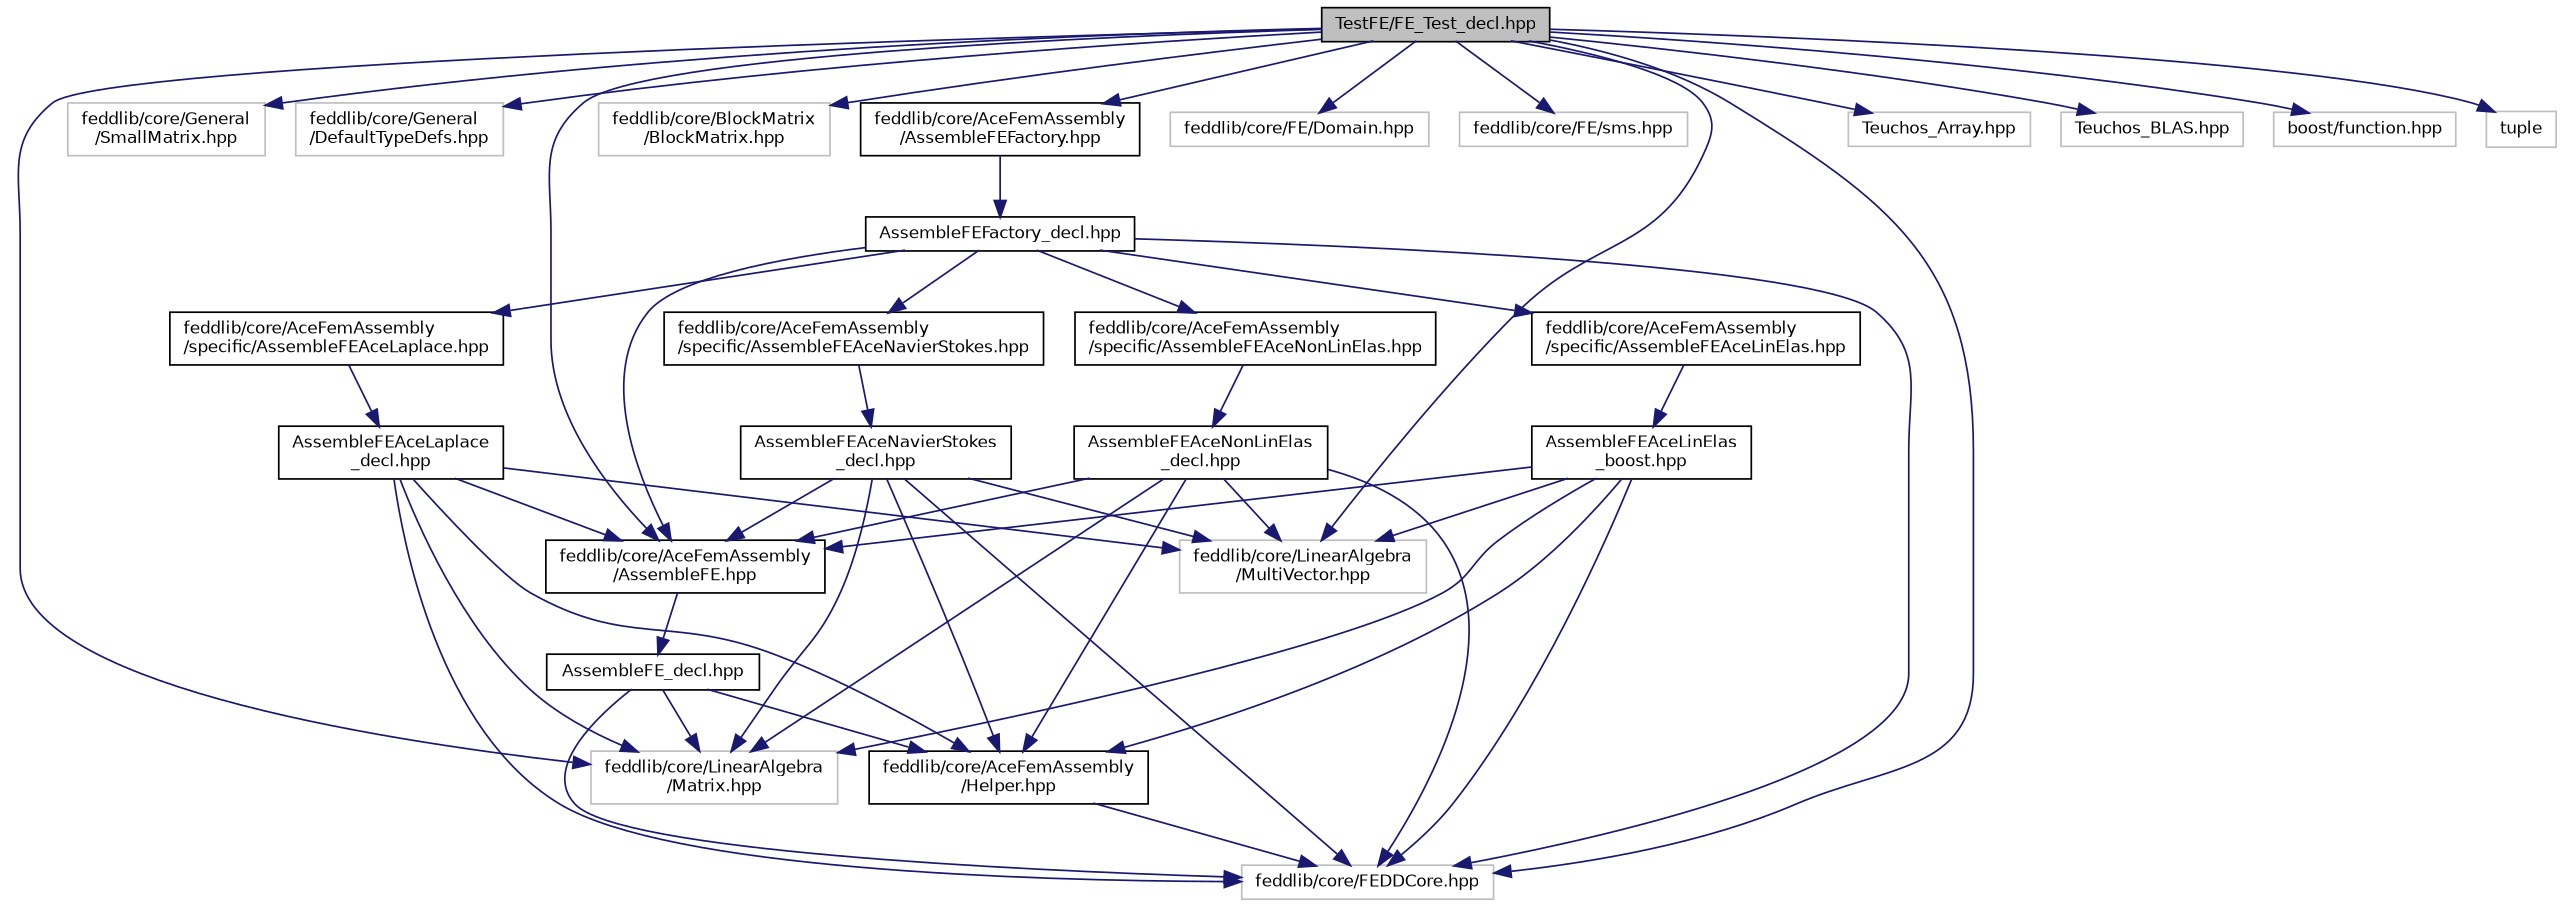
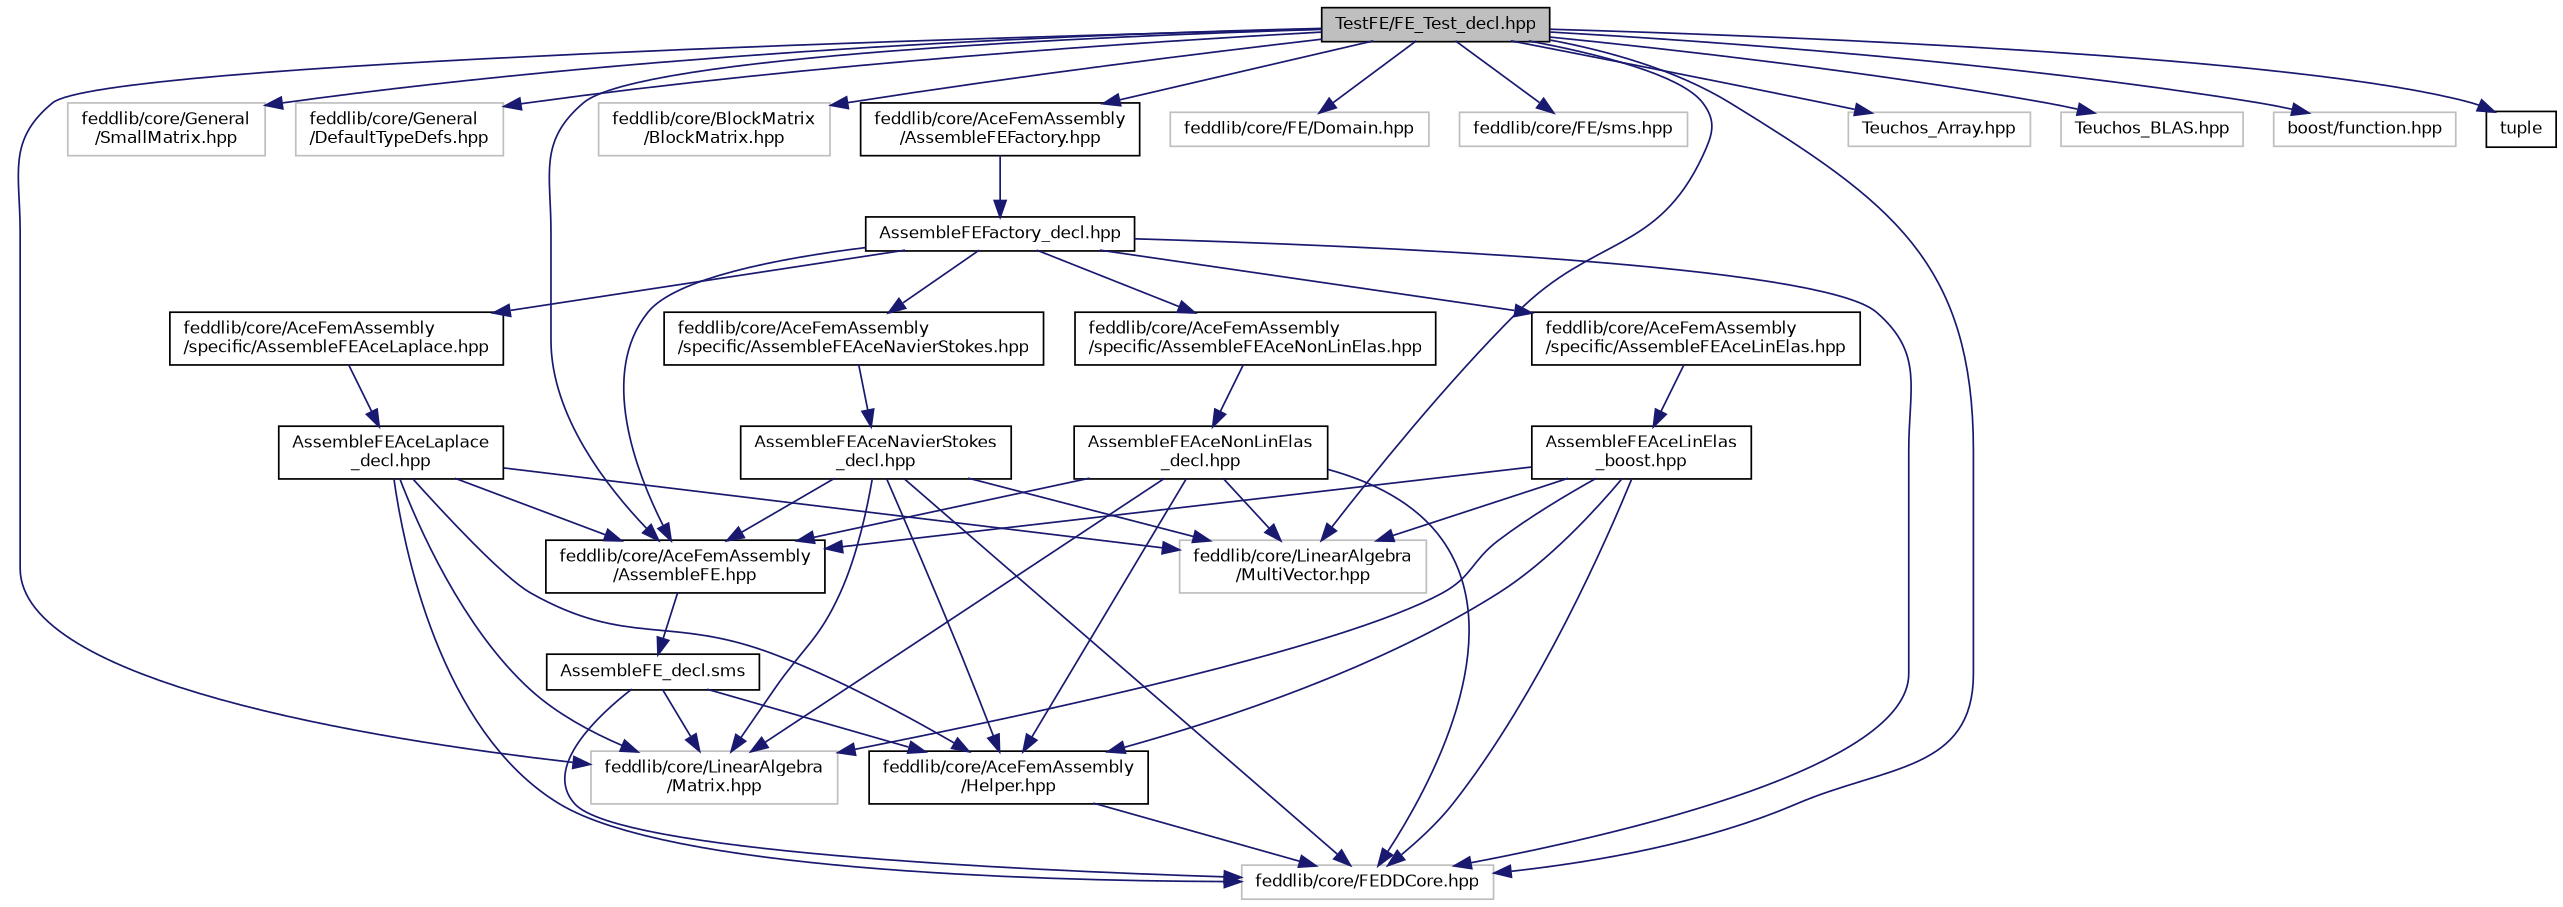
(2521, 129) -> (2521, 129)
(653, 672) -> (653, 672)
